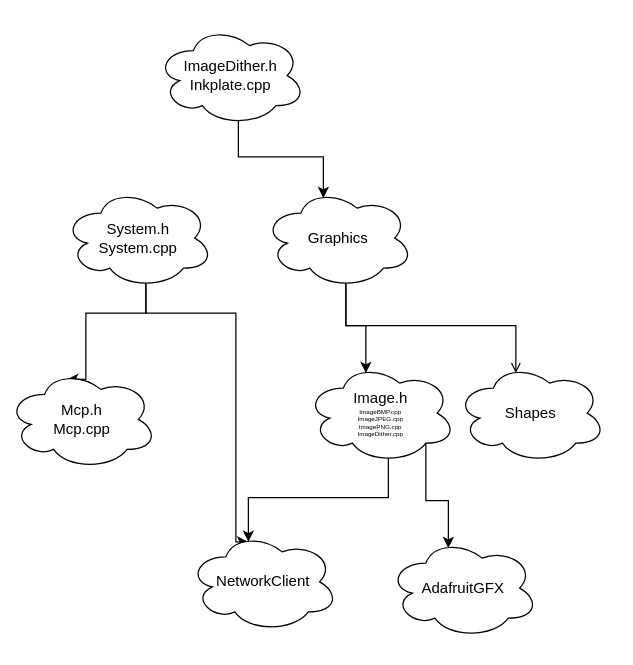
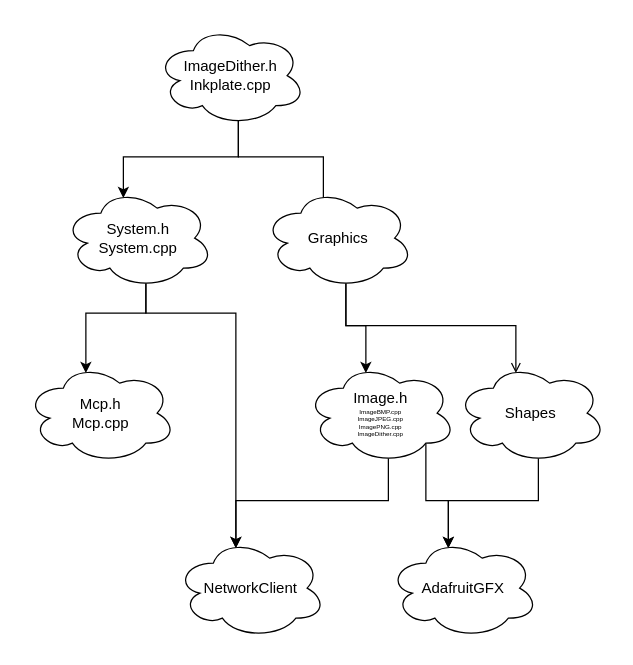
none -> (164, 157)
(323, 188) -> (323, 191)
(82, 419) -> (101, 413)
none -> (516, 501)
(263, 582) -> (251, 588)
